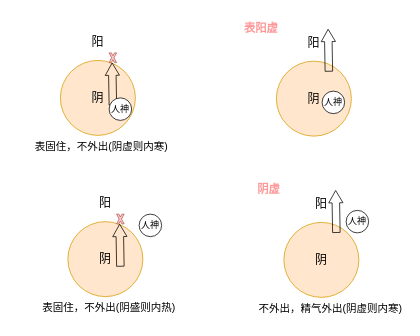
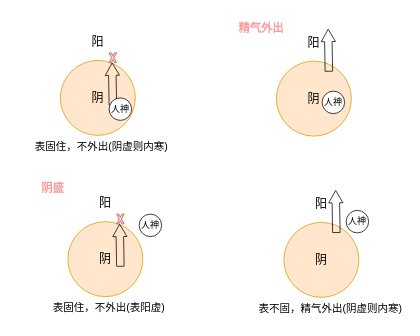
(261, 27) -> (261, 27)
none -> (53, 188)
(269, 189) -> none
(109, 308) -> (109, 308)
(331, 309) -> (331, 309)
